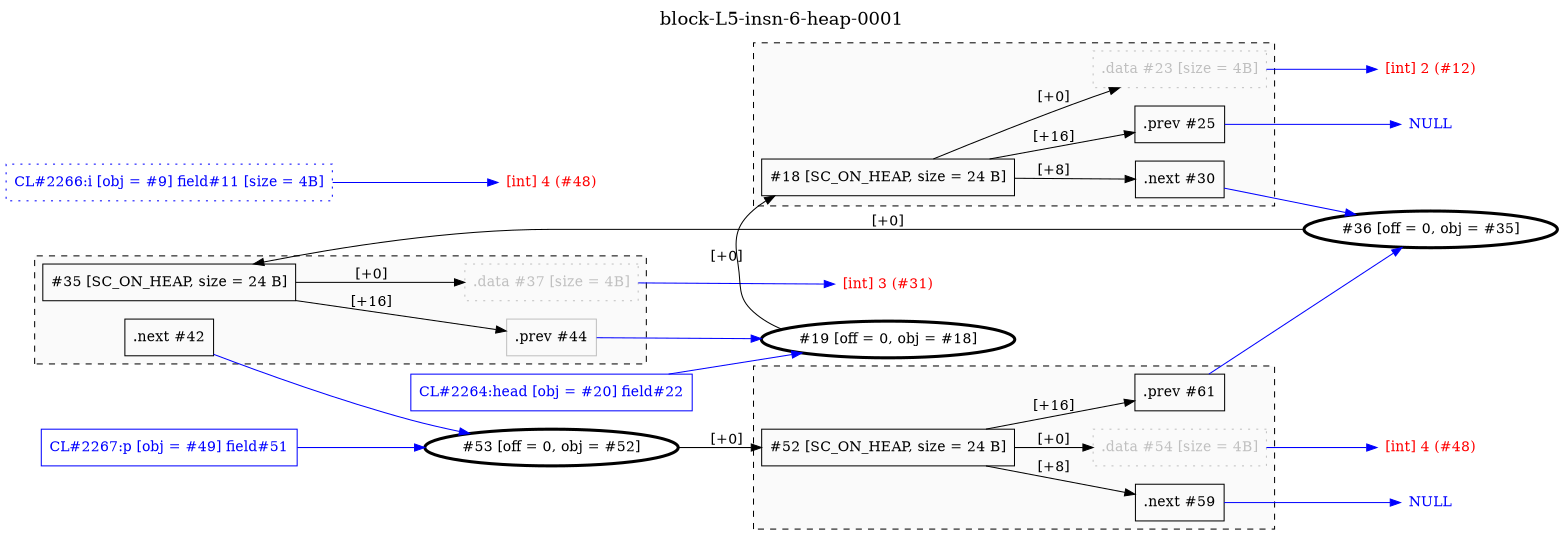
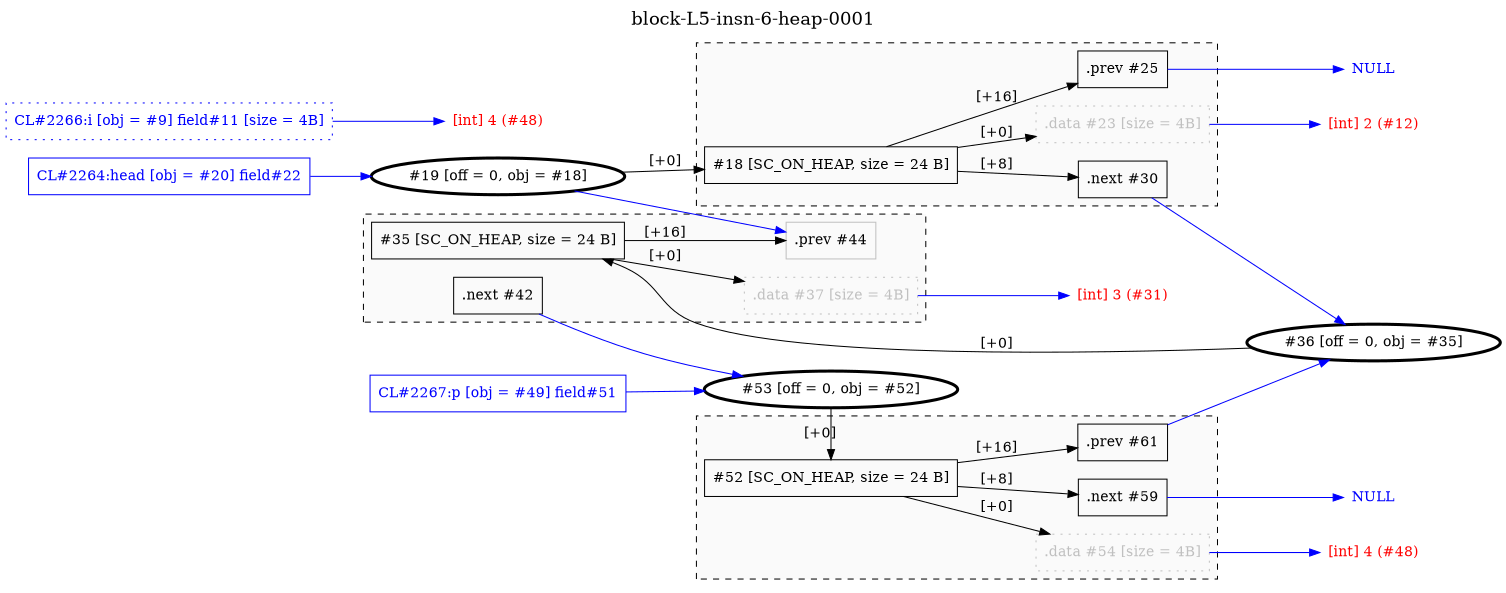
(674, 338) -> (660, 208)
